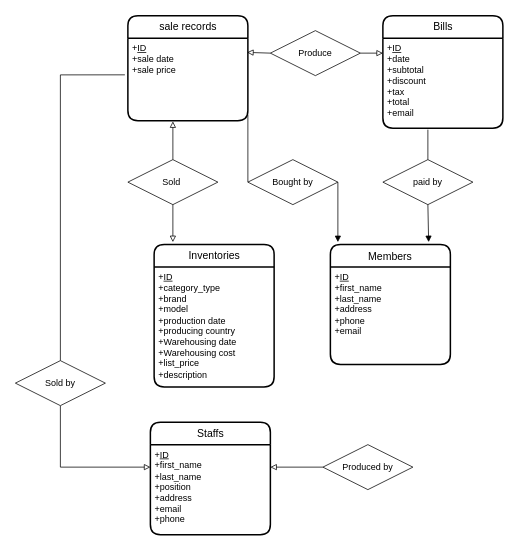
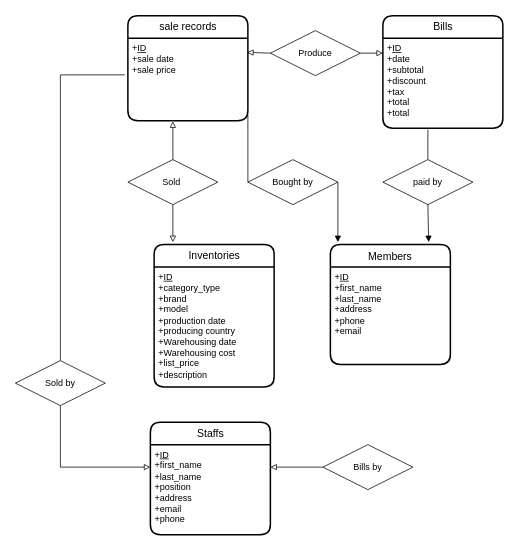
(409, 81) -> (409, 81)
(368, 467) -> (368, 467)
